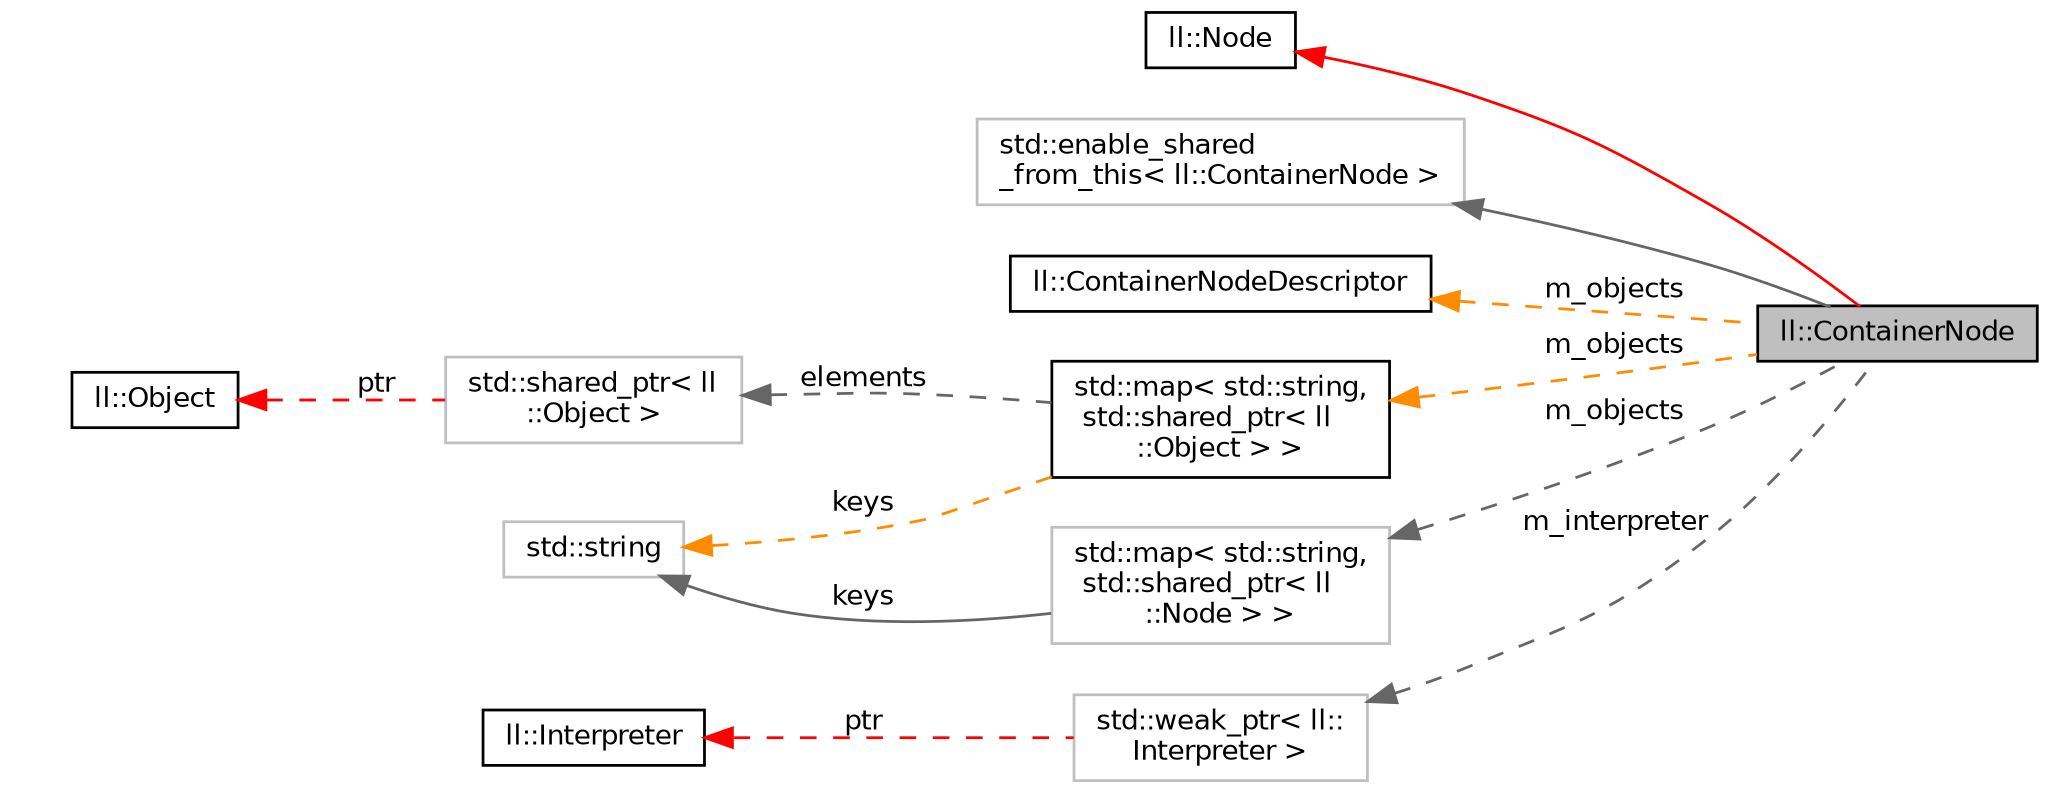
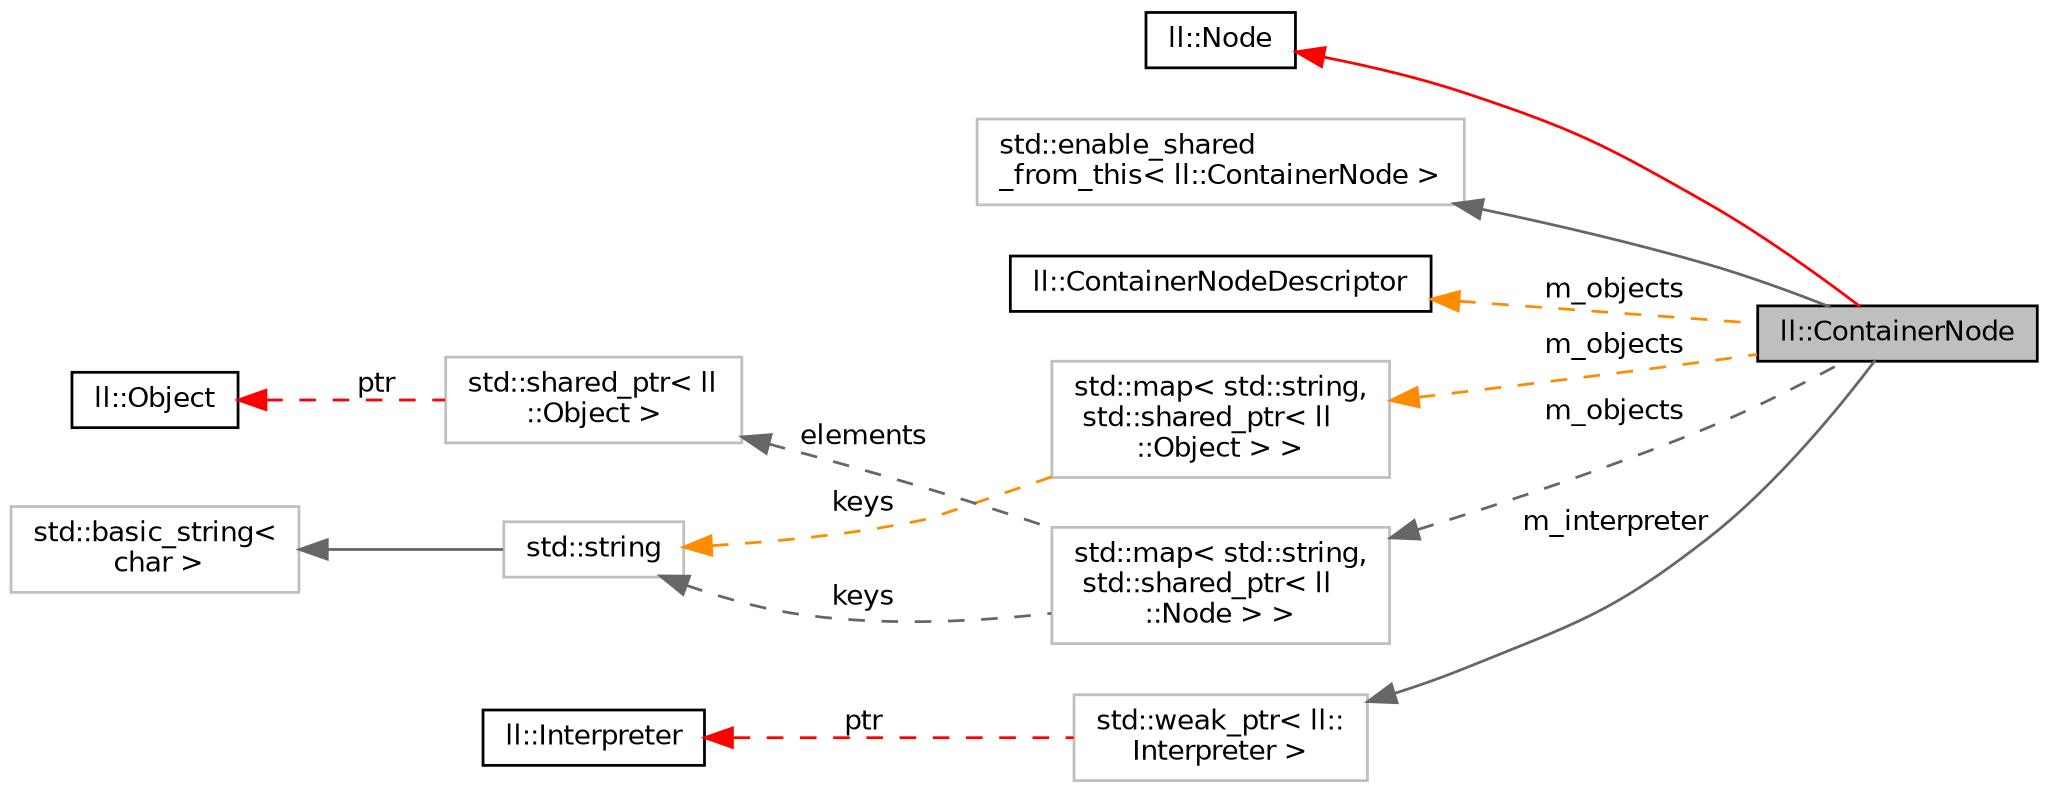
(911, 394) -> (912, 484)
(1221, 419) -> (1221, 419)
none -> (155, 549)
(1665, 570) -> (1665, 570)
(867, 621) -> (867, 621)
